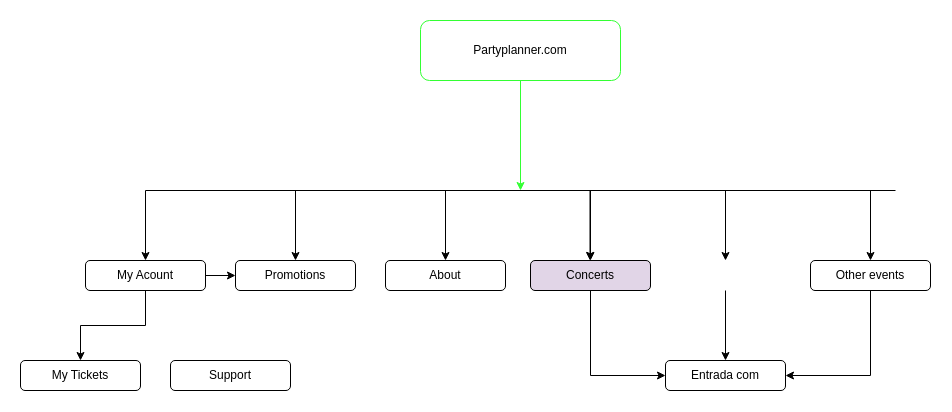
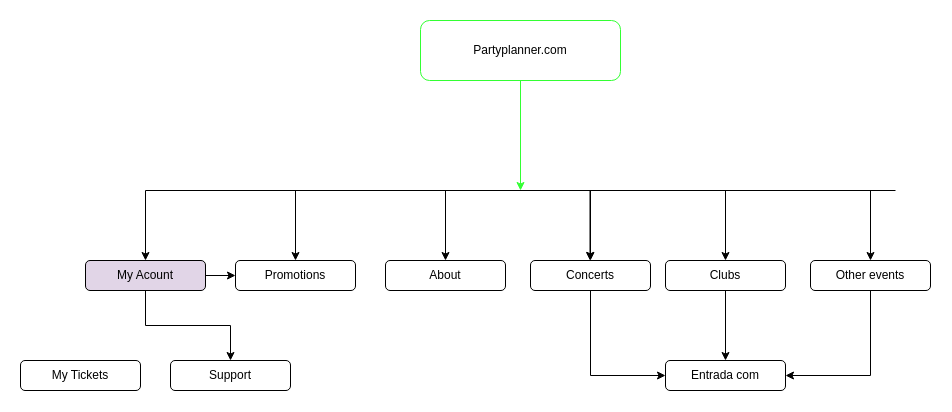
(146, 276) -> (146, 276)
(591, 276) -> (591, 276)
none -> (726, 276)
(101, 326) -> (201, 326)
